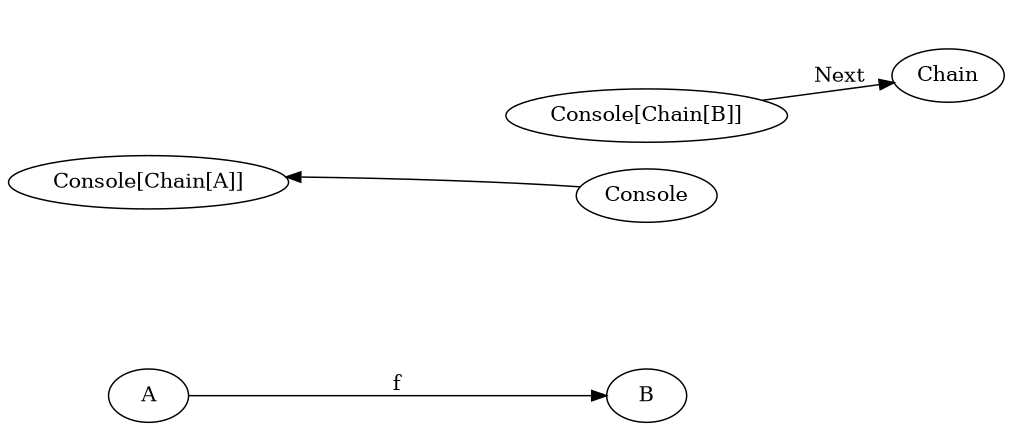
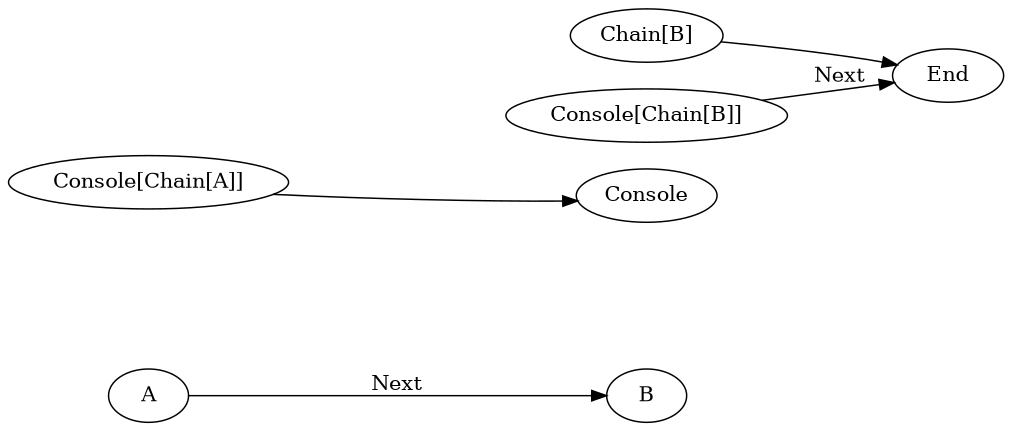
none -> (647, 36)
(948, 76) -> (948, 76)
(441, 180) -> (418, 199)
(397, 385) -> (397, 385)
